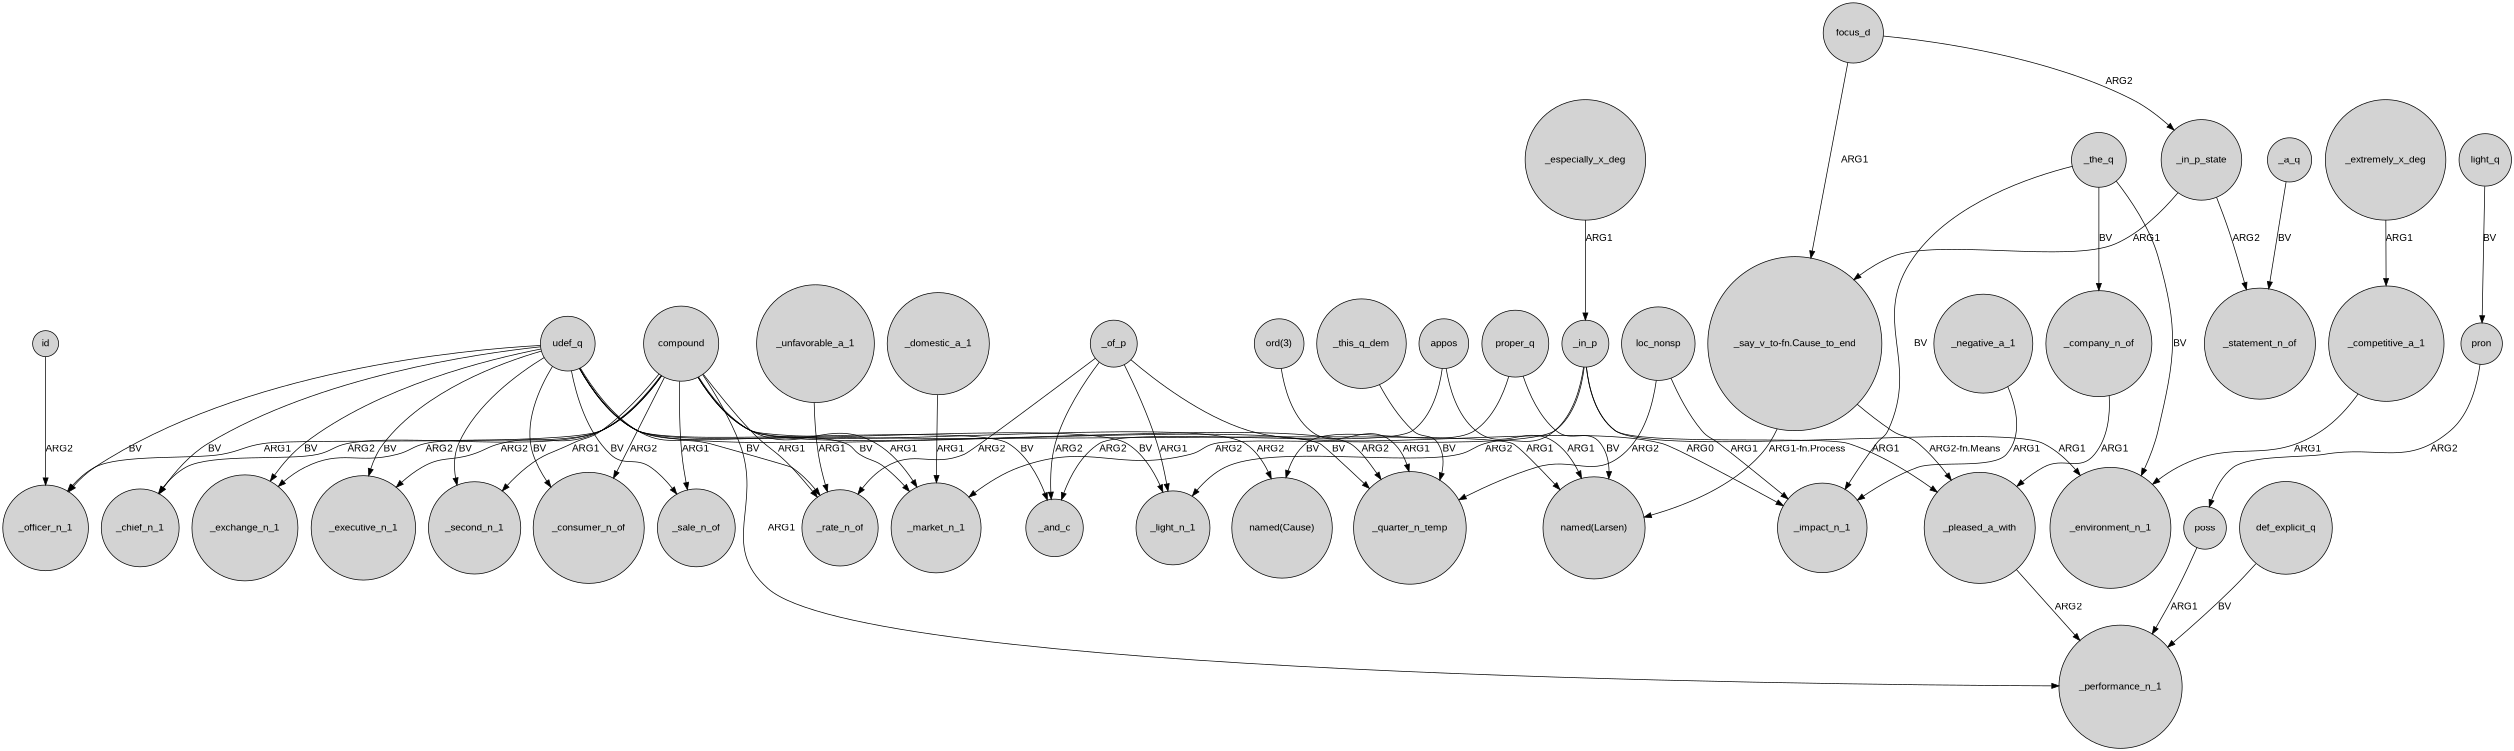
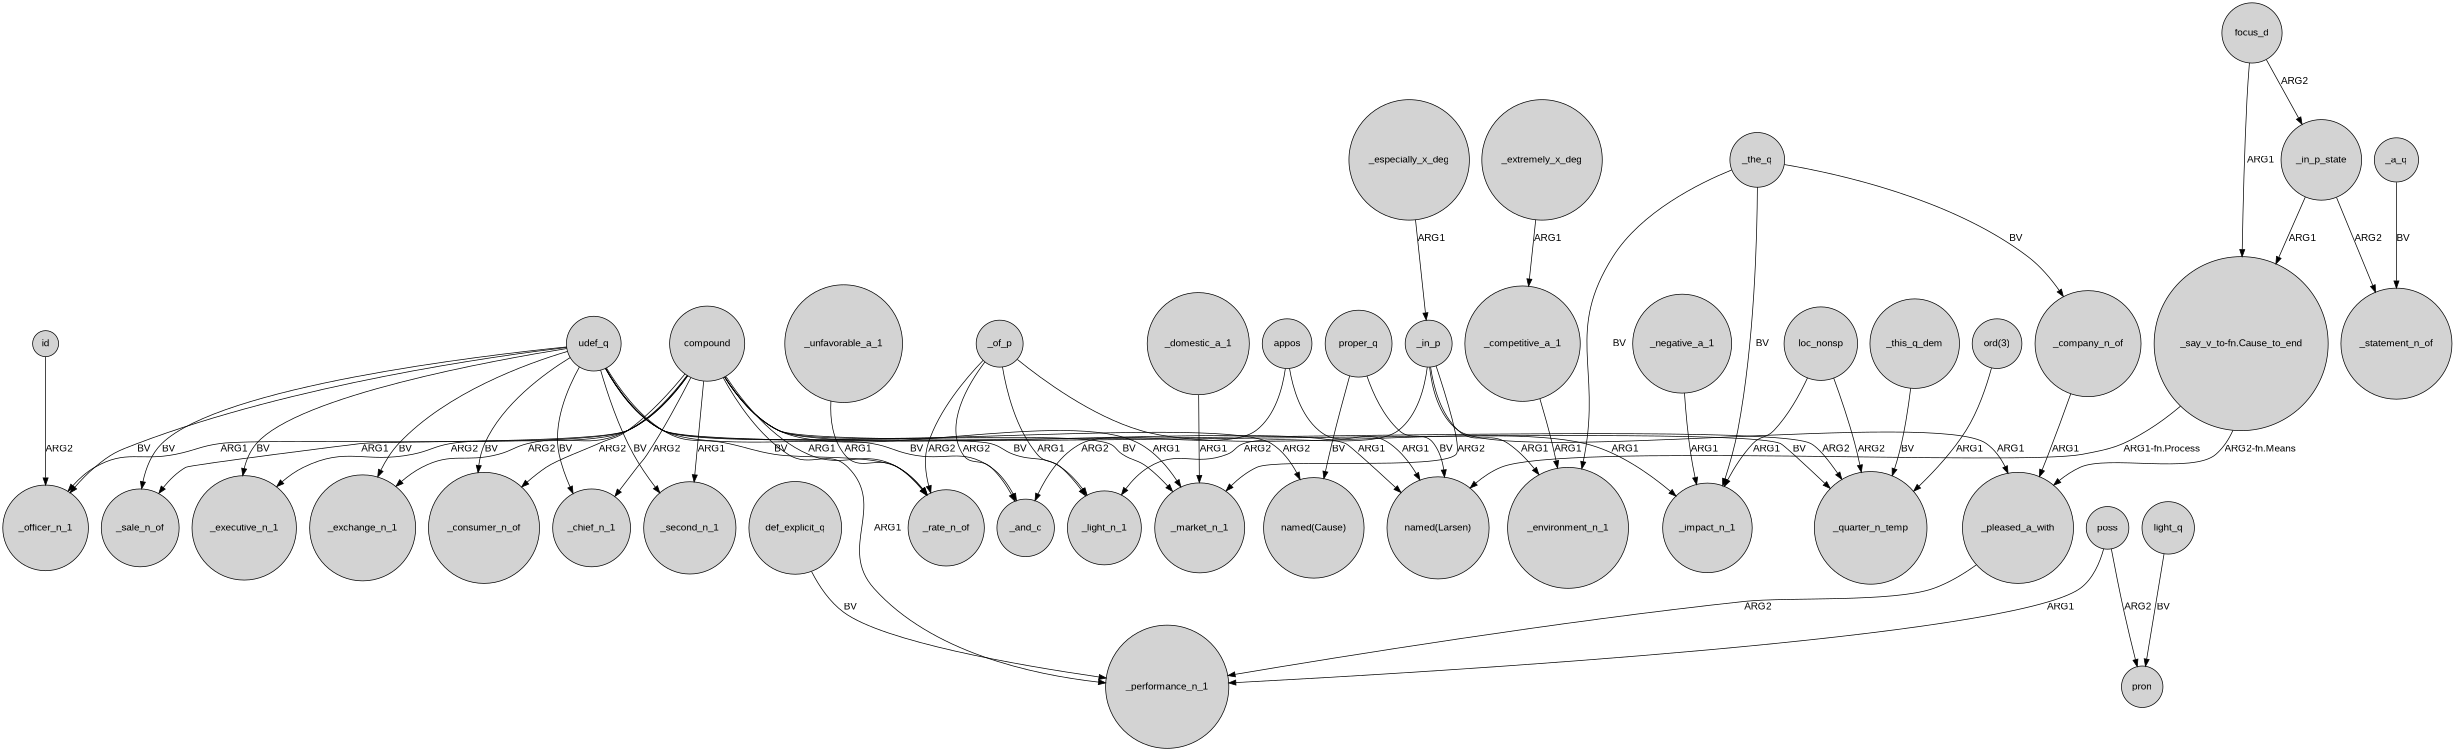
(1700, 449) -> (1625, 449)
(2361, 452) -> (2122, 604)
